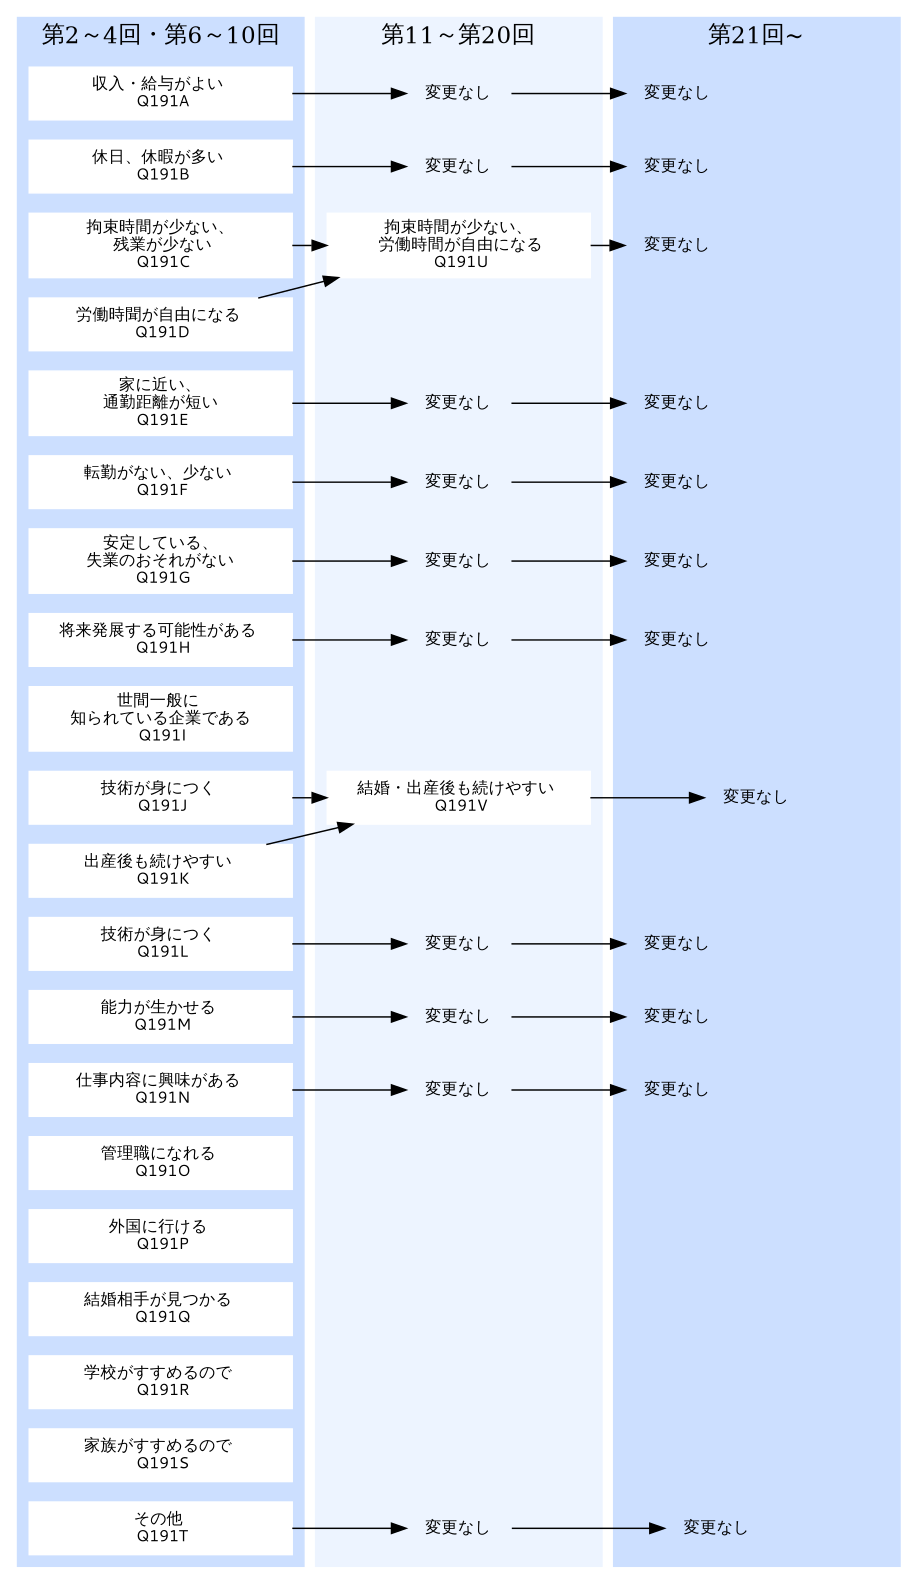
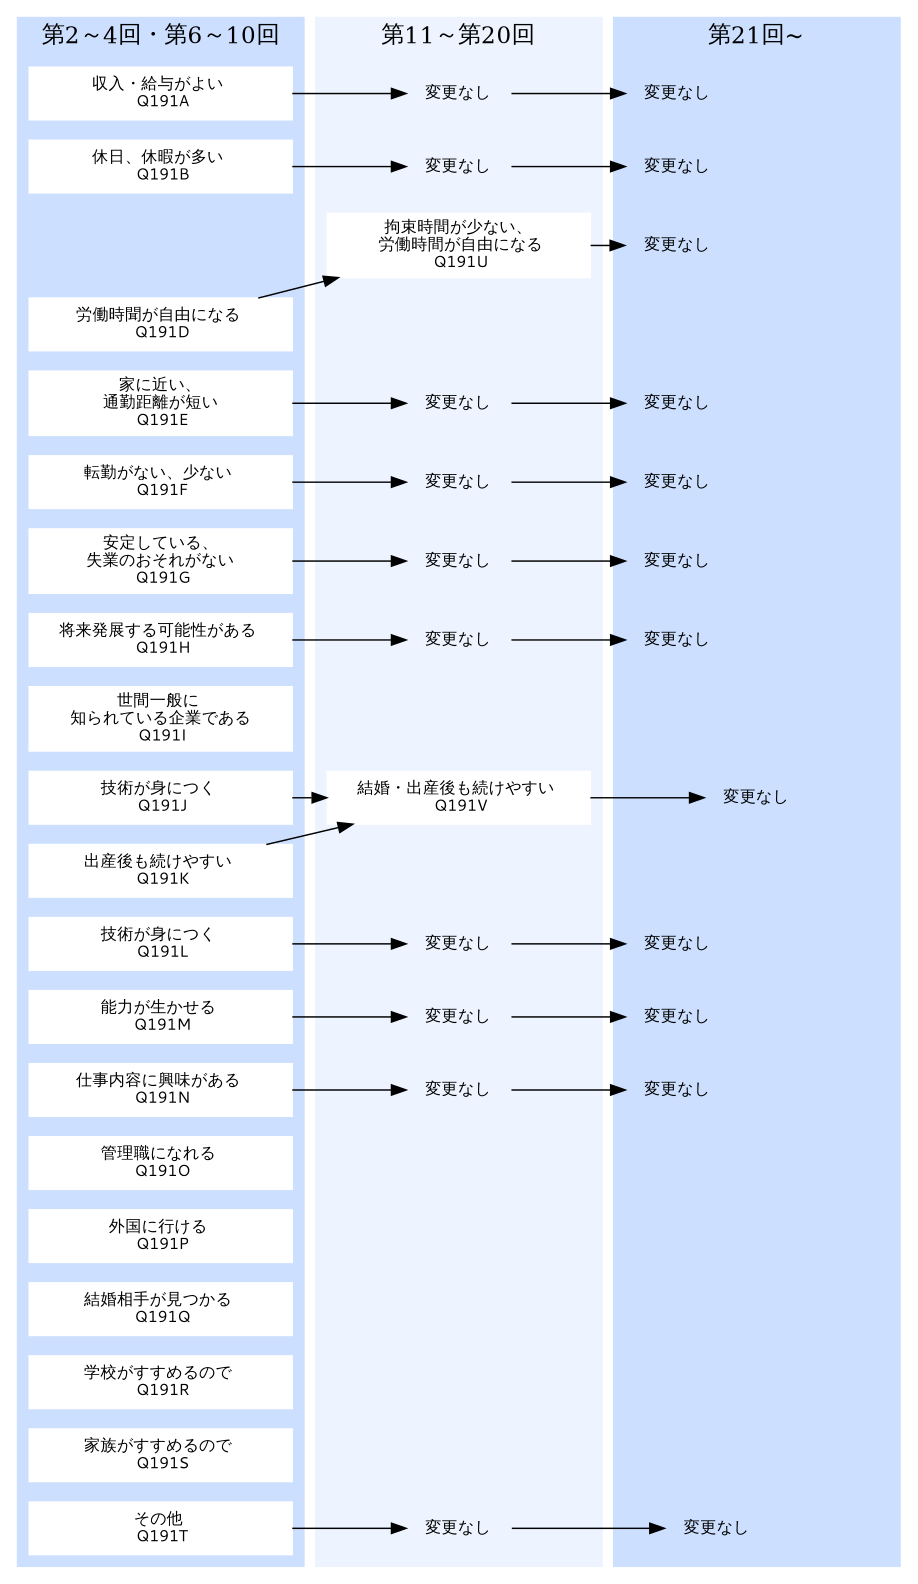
(161, 245) -> none
